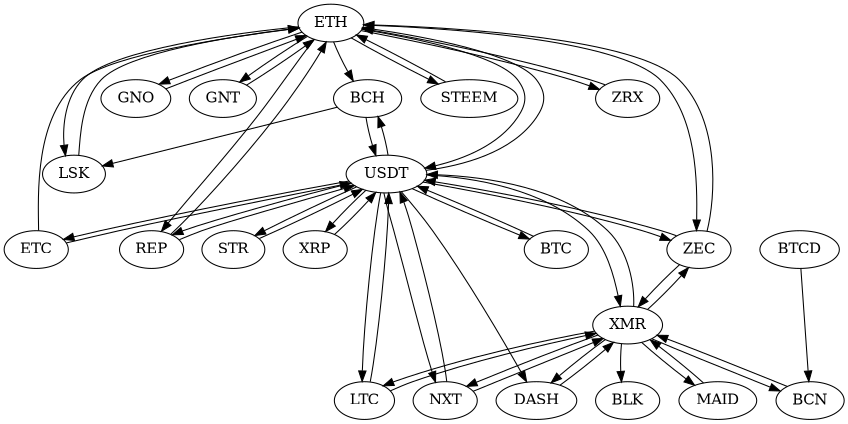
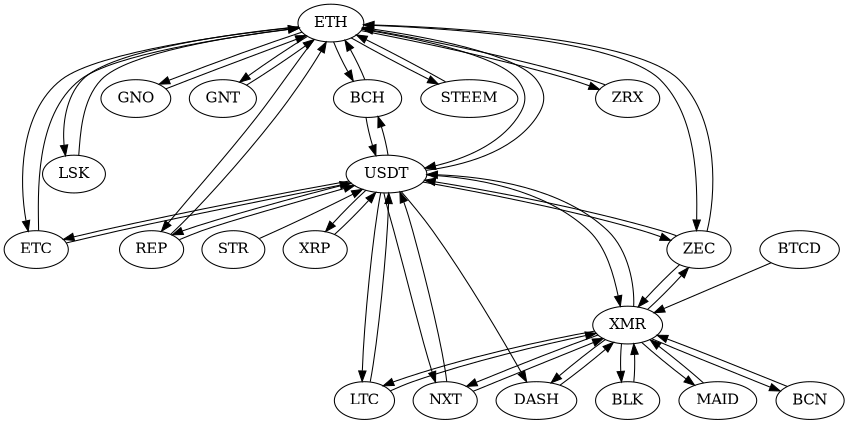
none -> (85, 68)
(225, 135) -> (358, 64)
(310, 208) -> none
(556, 250) -> none
(804, 320) -> (718, 286)
none -> (635, 368)
